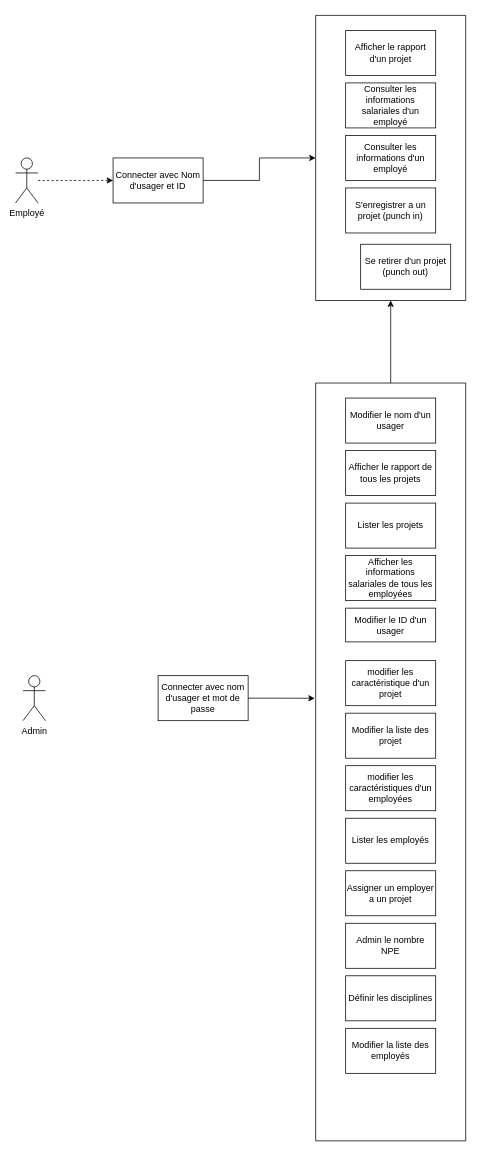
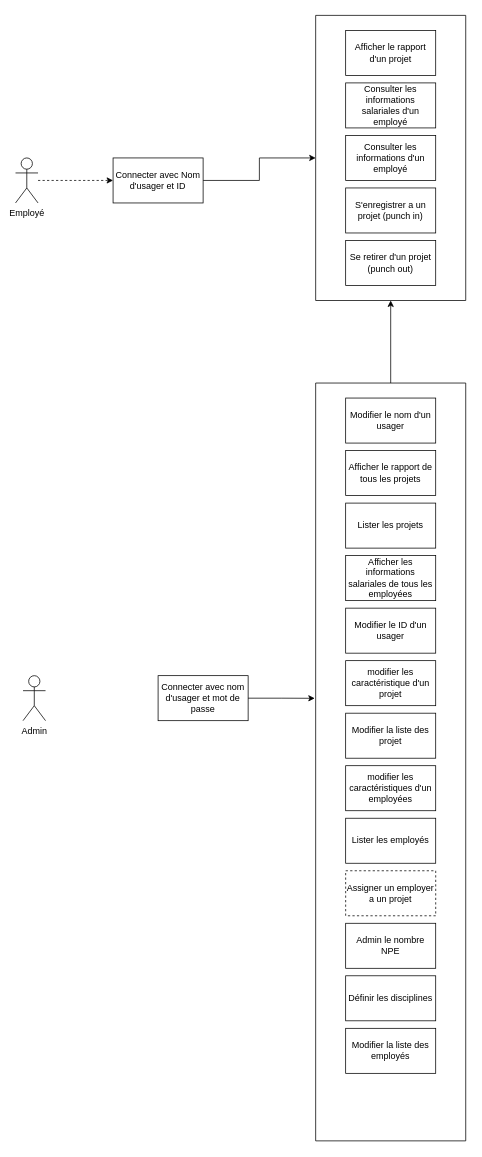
(405, 267) -> (390, 263)
(390, 625) -> (390, 630)
(390, 893) -> (390, 893)
